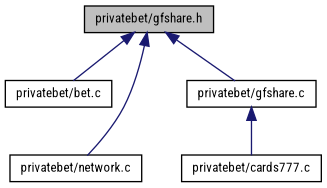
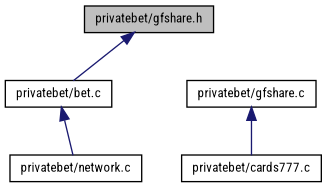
(206, 61) -> none
(125, 105) -> (69, 138)
